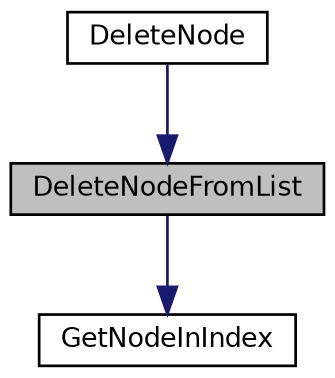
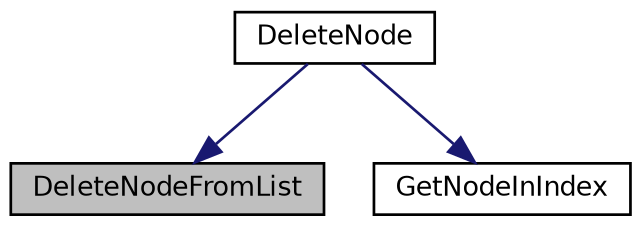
(167, 251) -> (408, 104)
